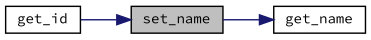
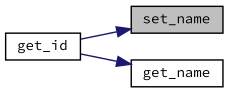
(241, 20) -> (99, 58)
